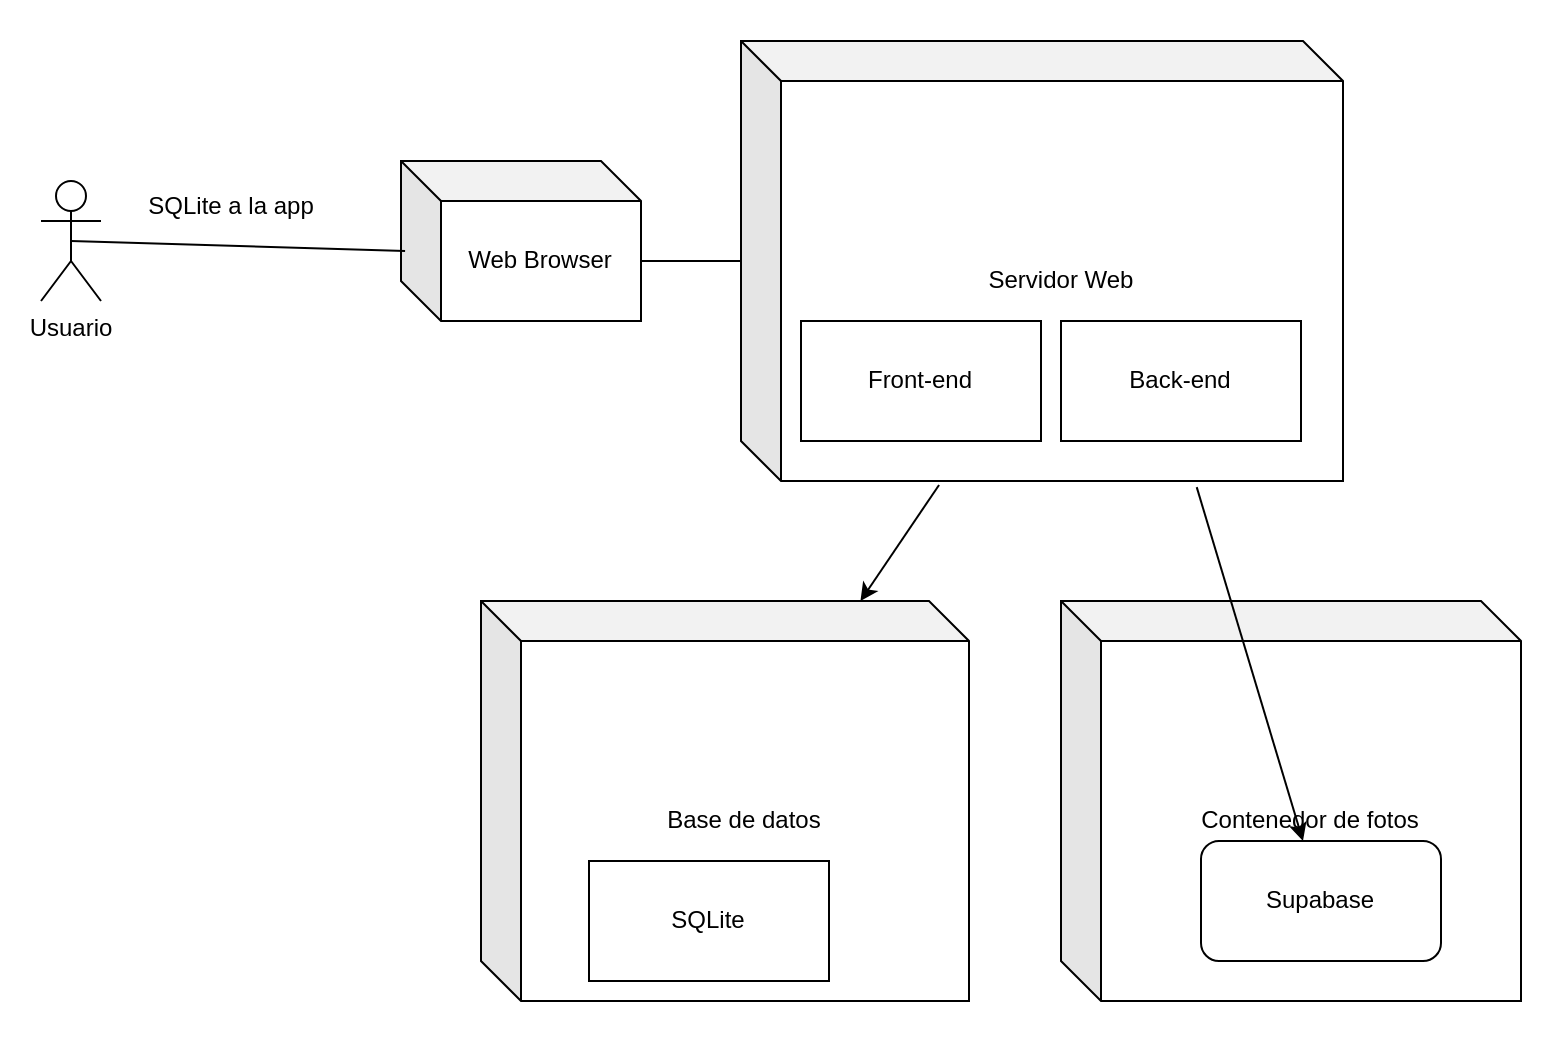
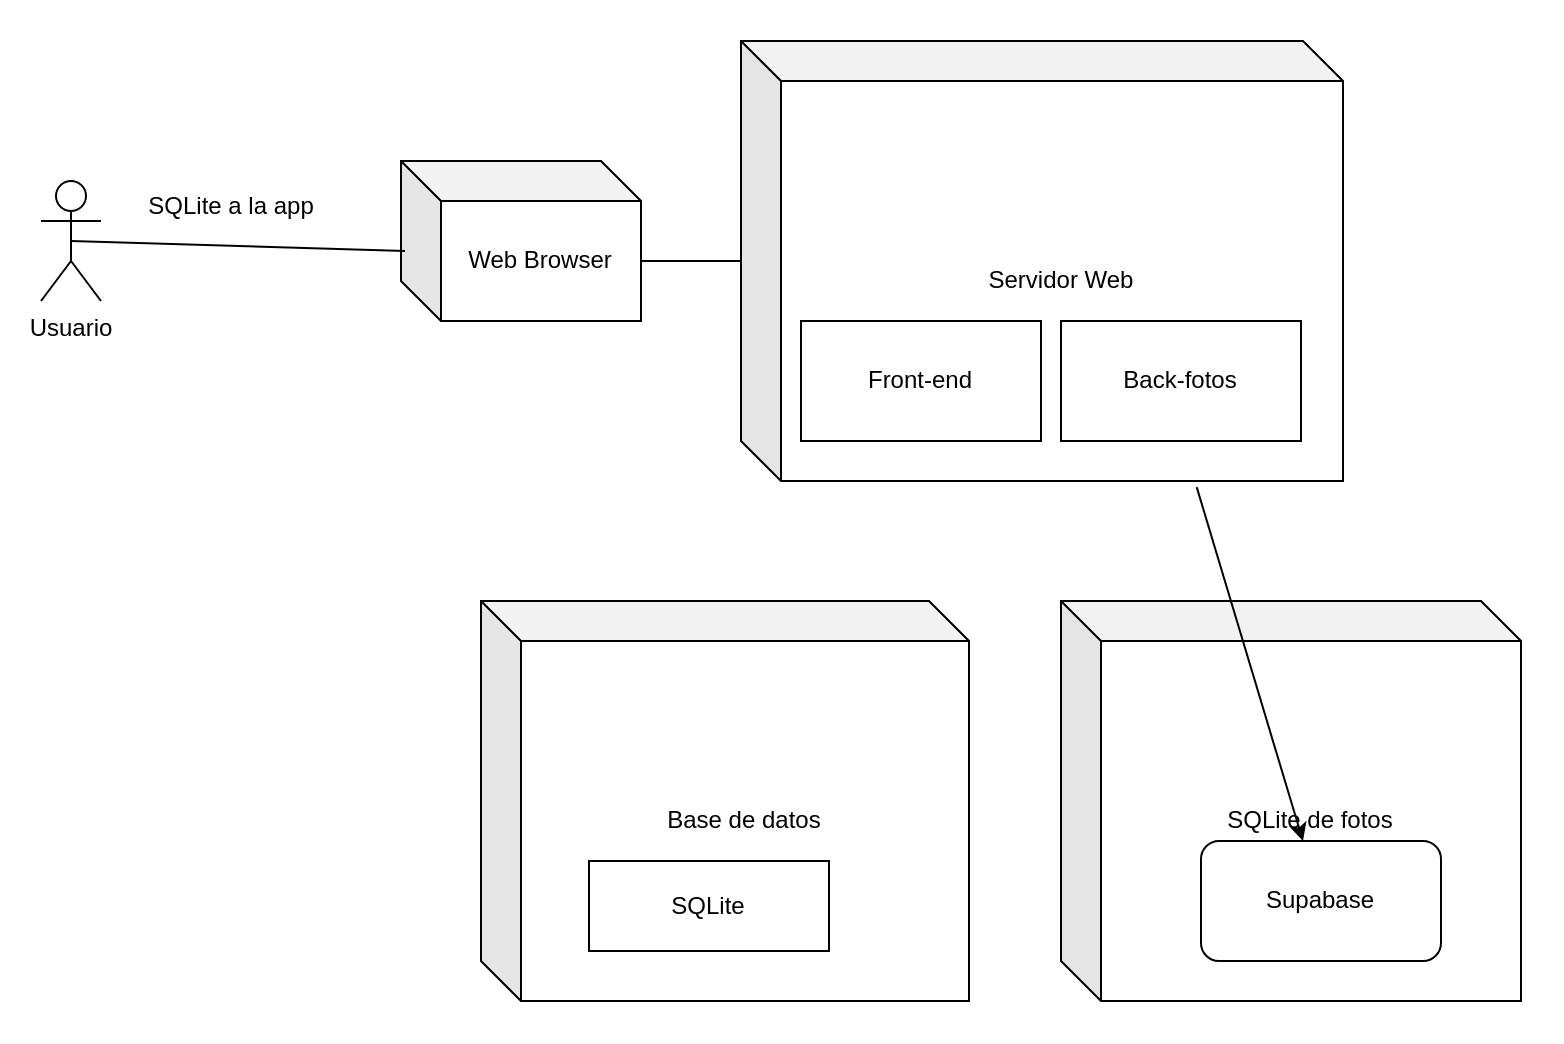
(1181, 381) -> (1181, 381)
(904, 537) -> none
(1311, 821) -> (1311, 821)
(709, 921) -> (709, 906)
